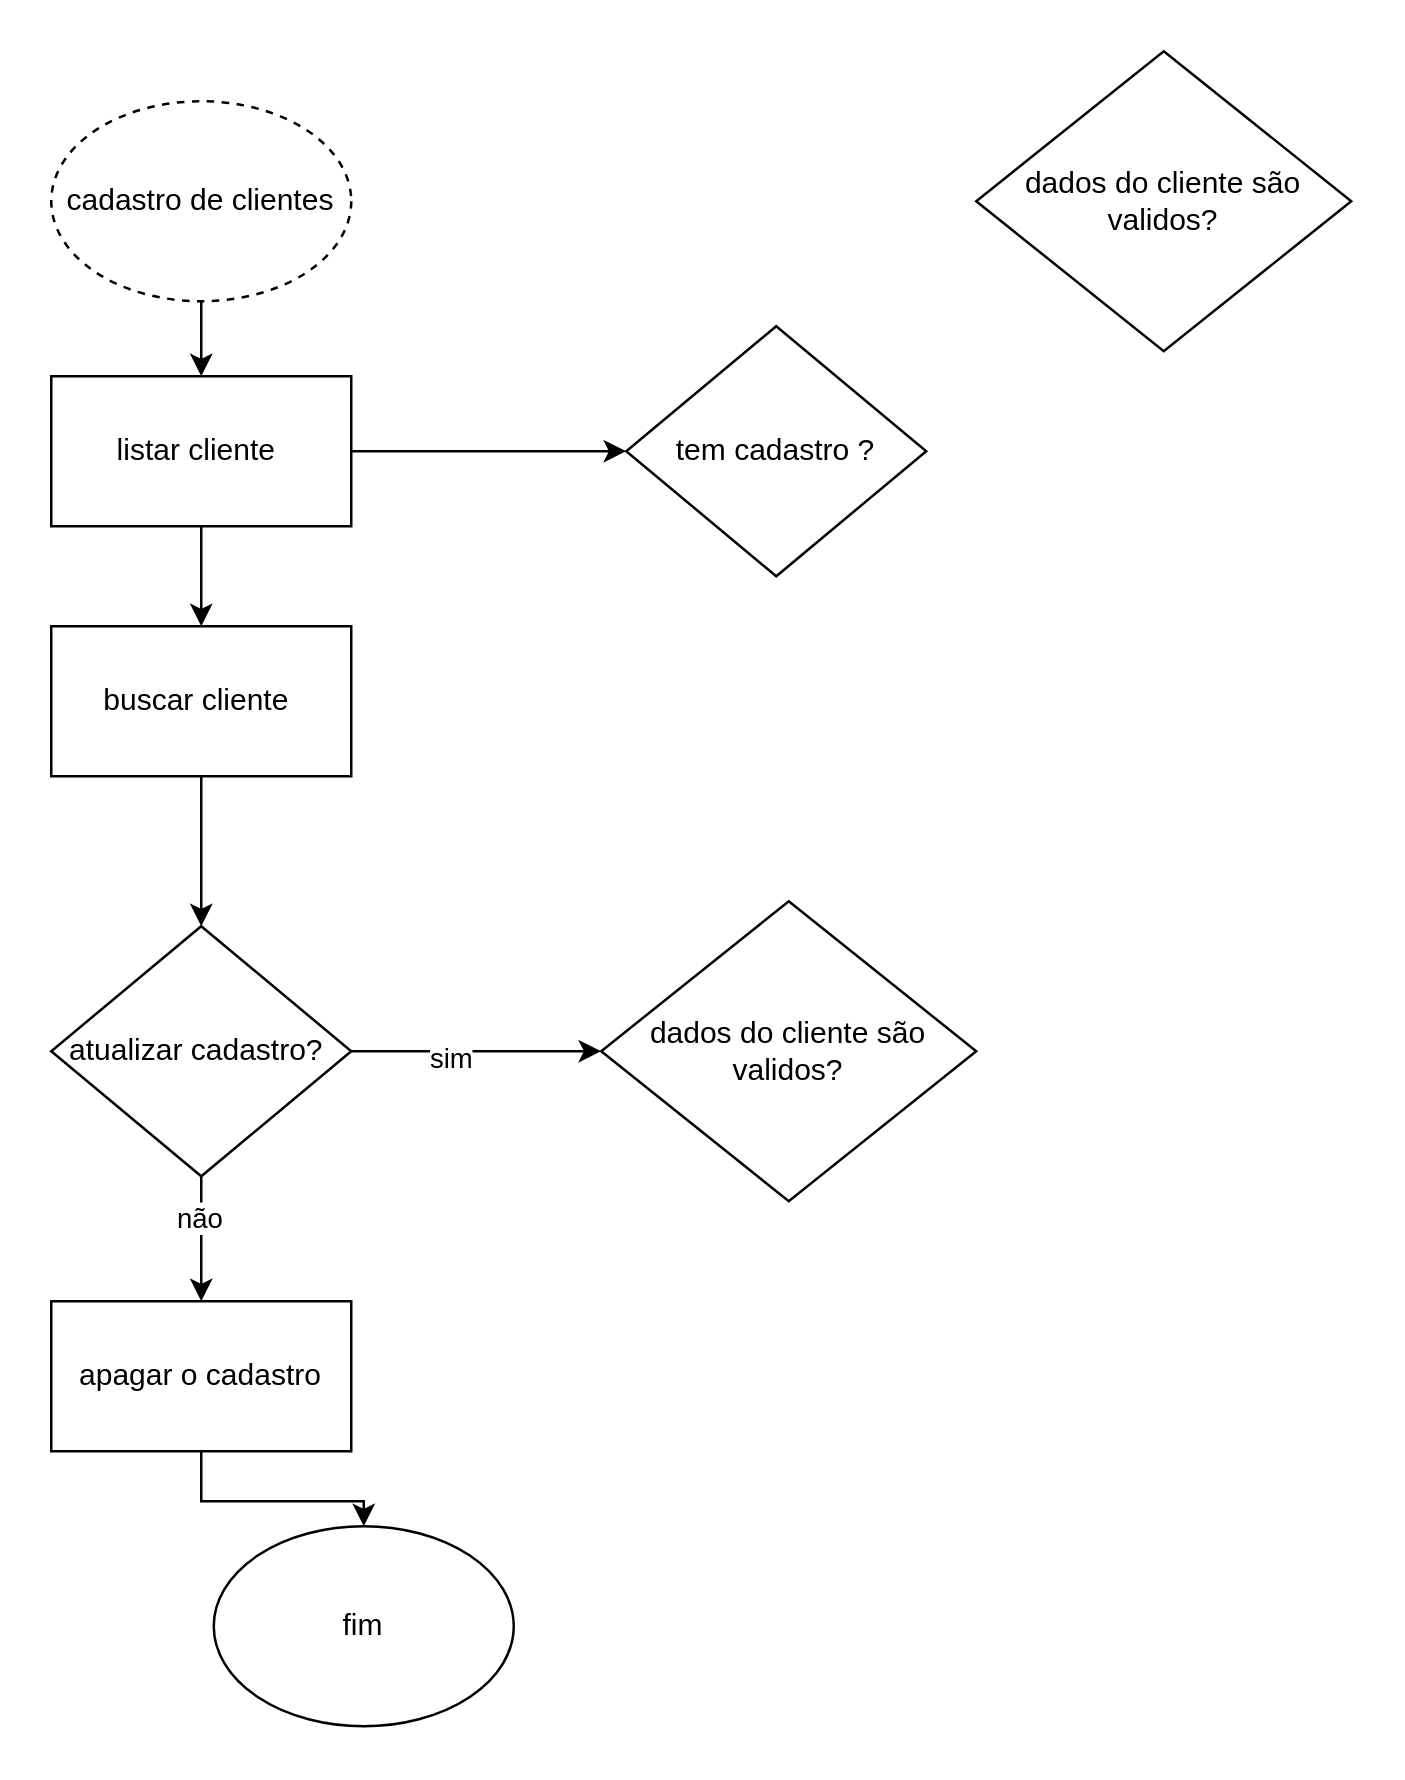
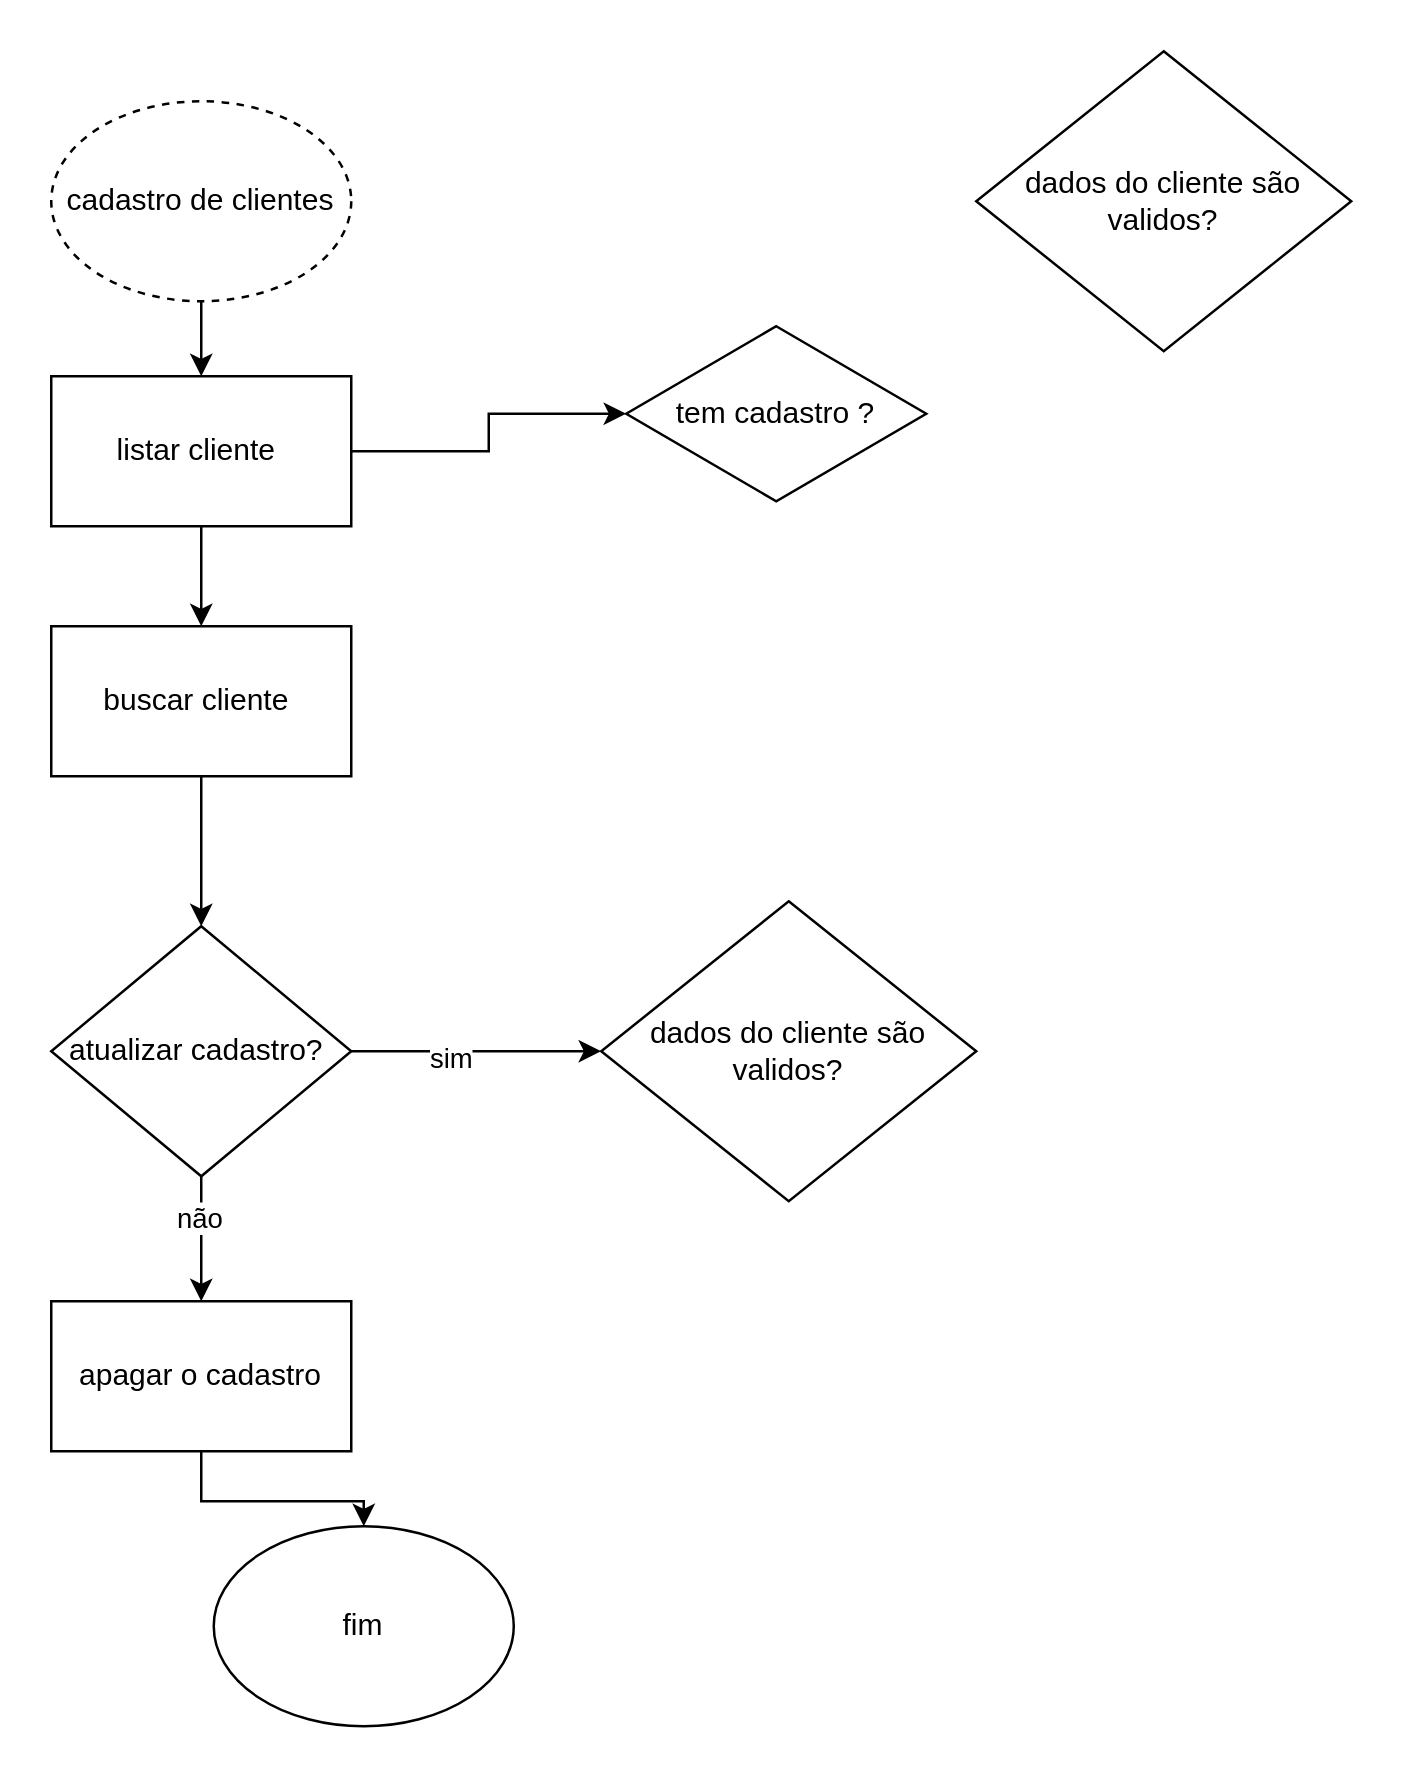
(776, 451) -> (776, 414)
